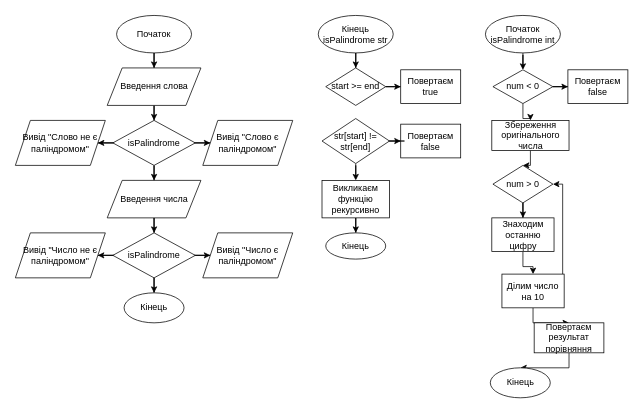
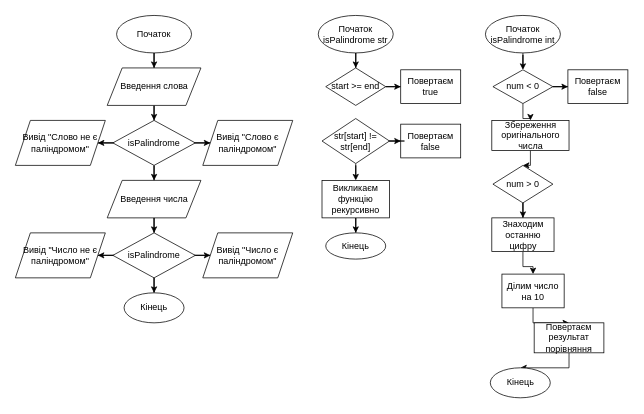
(356, 34) -> (356, 34)
(563, 227) -> none
